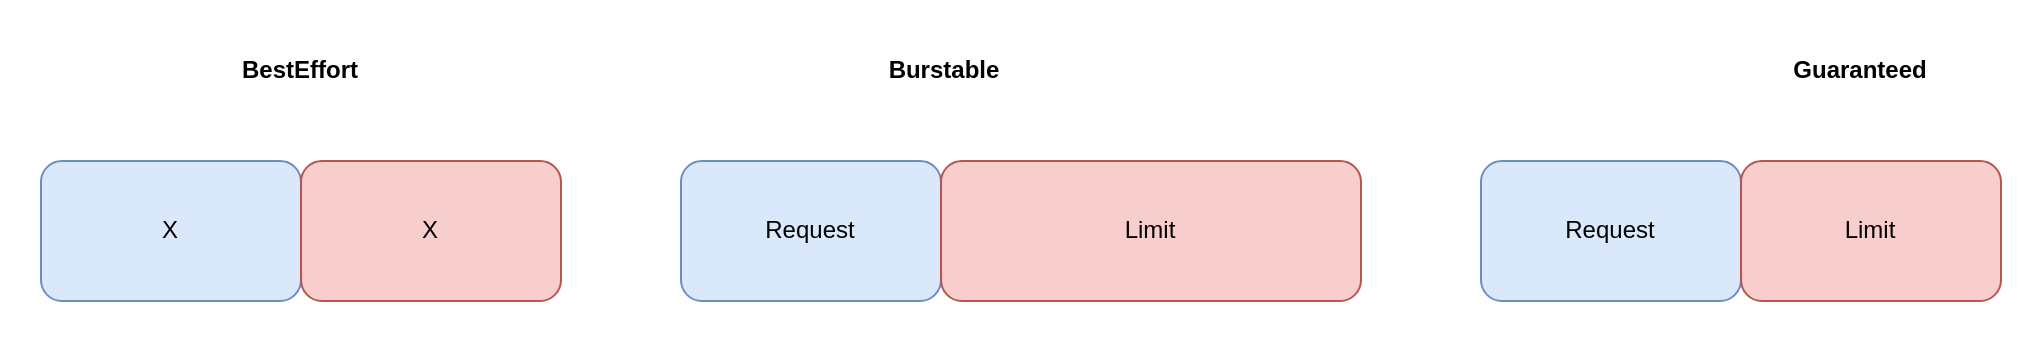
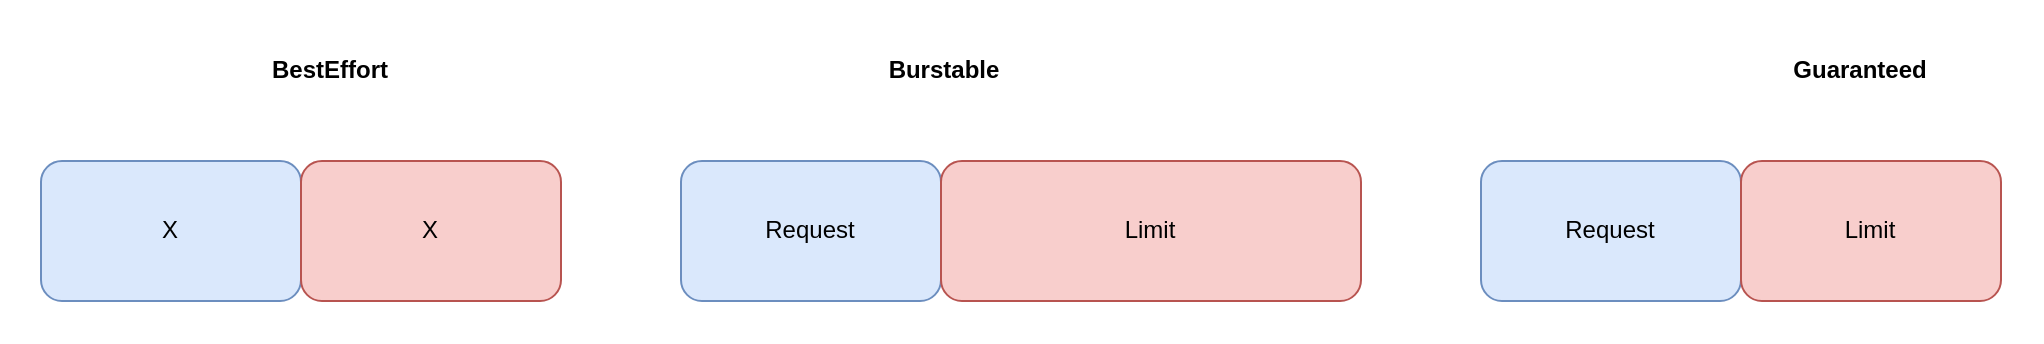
(301, 71) -> (331, 71)
